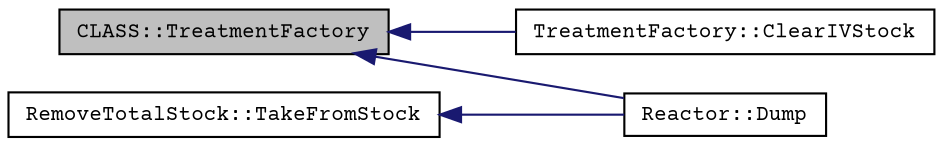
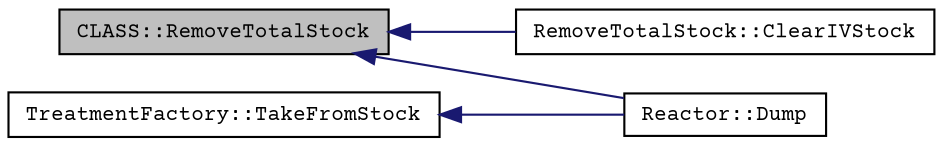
(224, 32) -> (224, 32)
(725, 32) -> (725, 32)
(224, 115) -> (224, 115)
